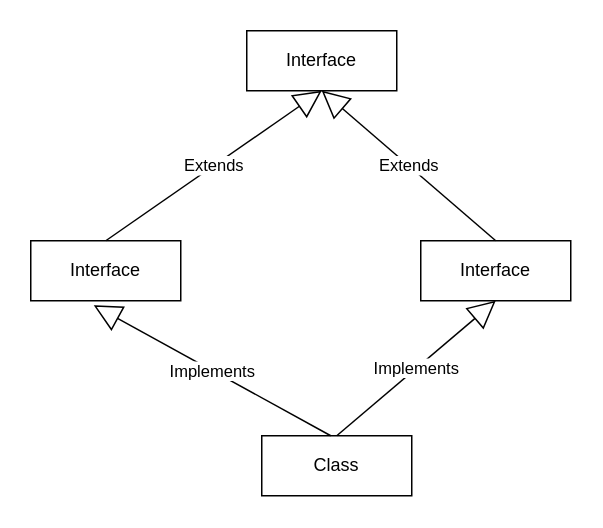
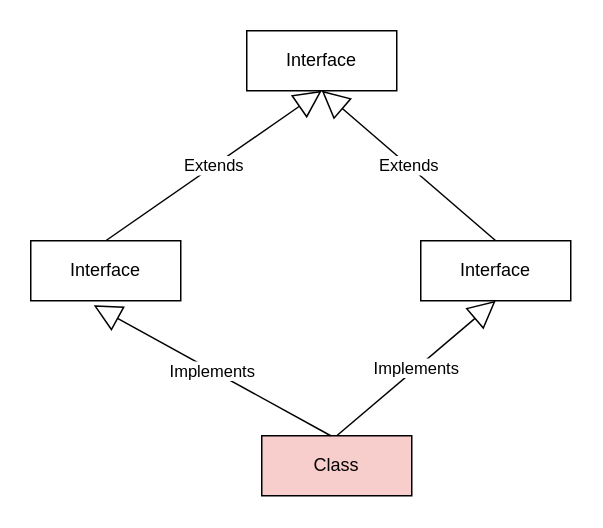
(337, 466) -> (337, 466)
